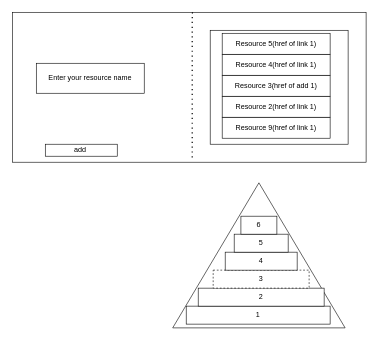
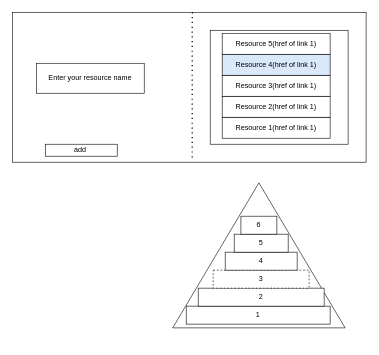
(276, 65) -> (276, 65)
(276, 86) -> (276, 86)
(276, 128) -> (276, 128)
